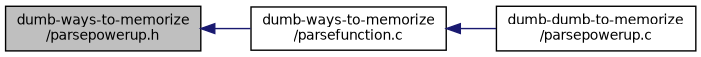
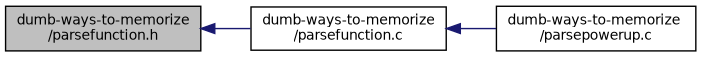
(103, 29) -> (103, 29)
(596, 29) -> (596, 29)
